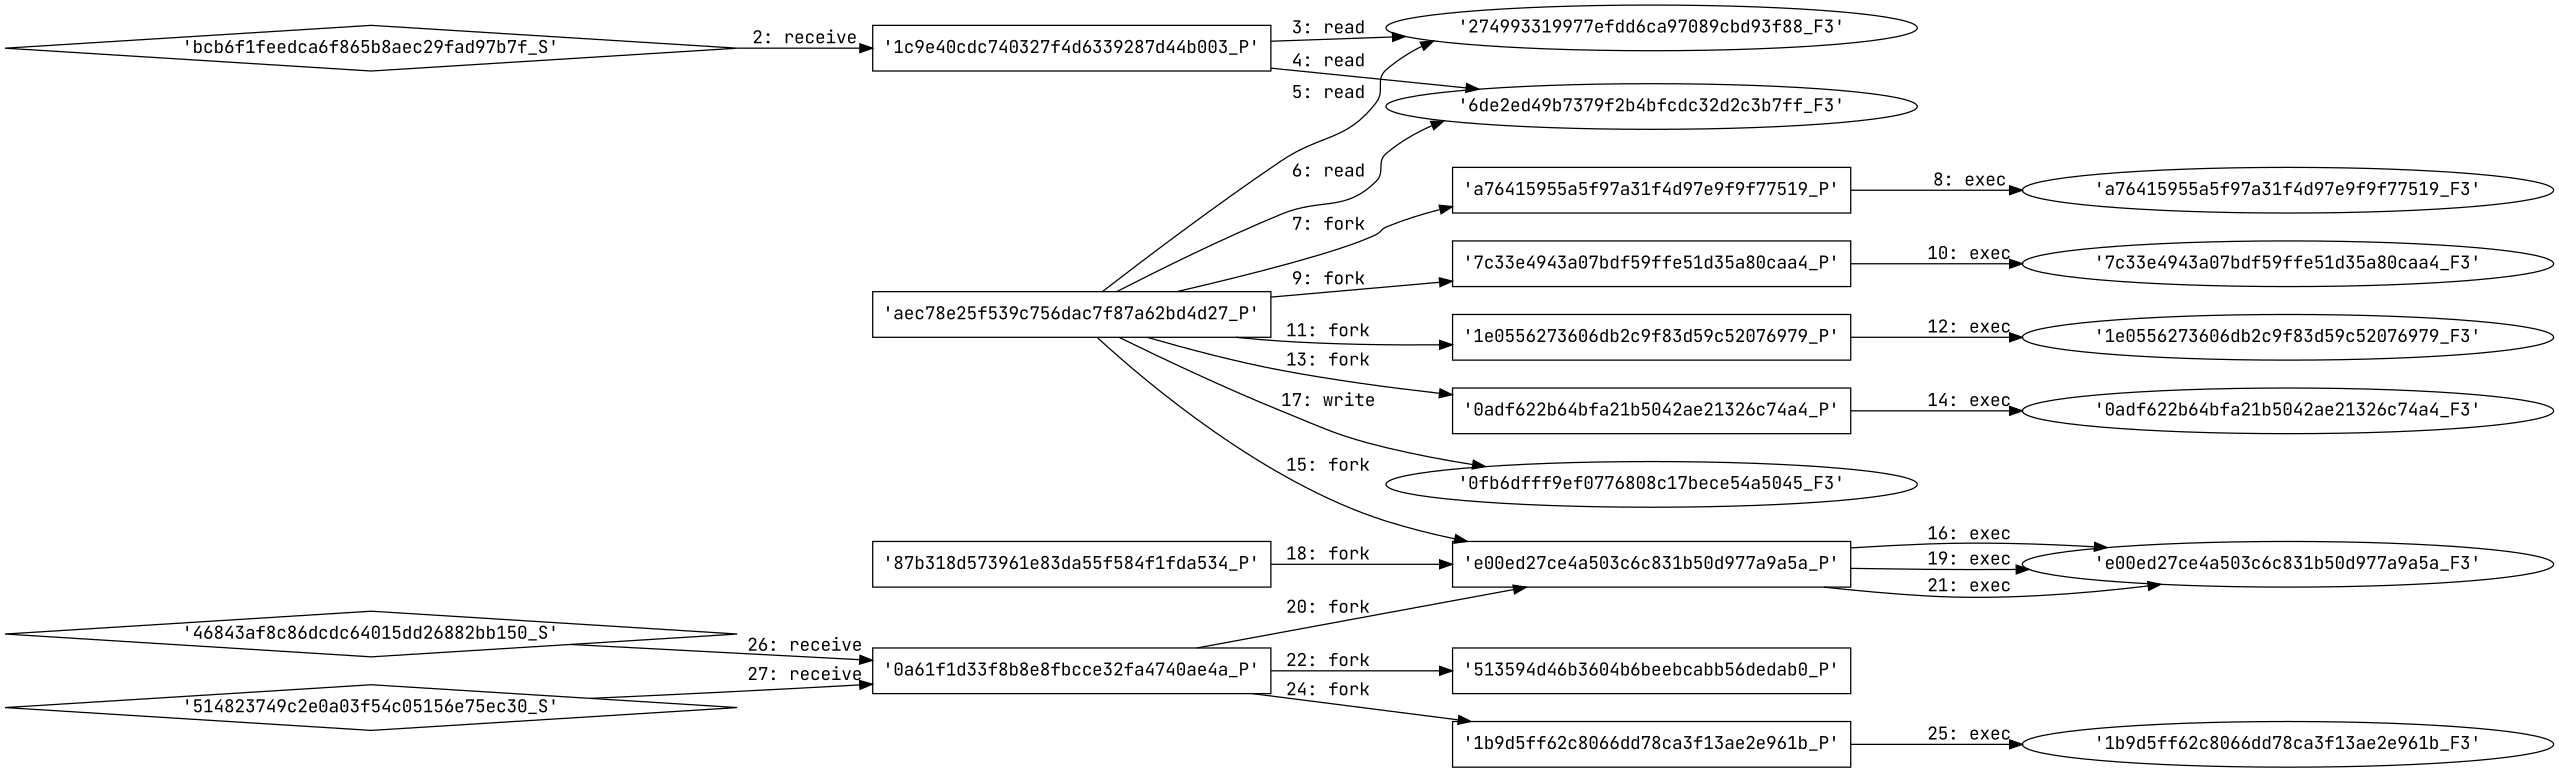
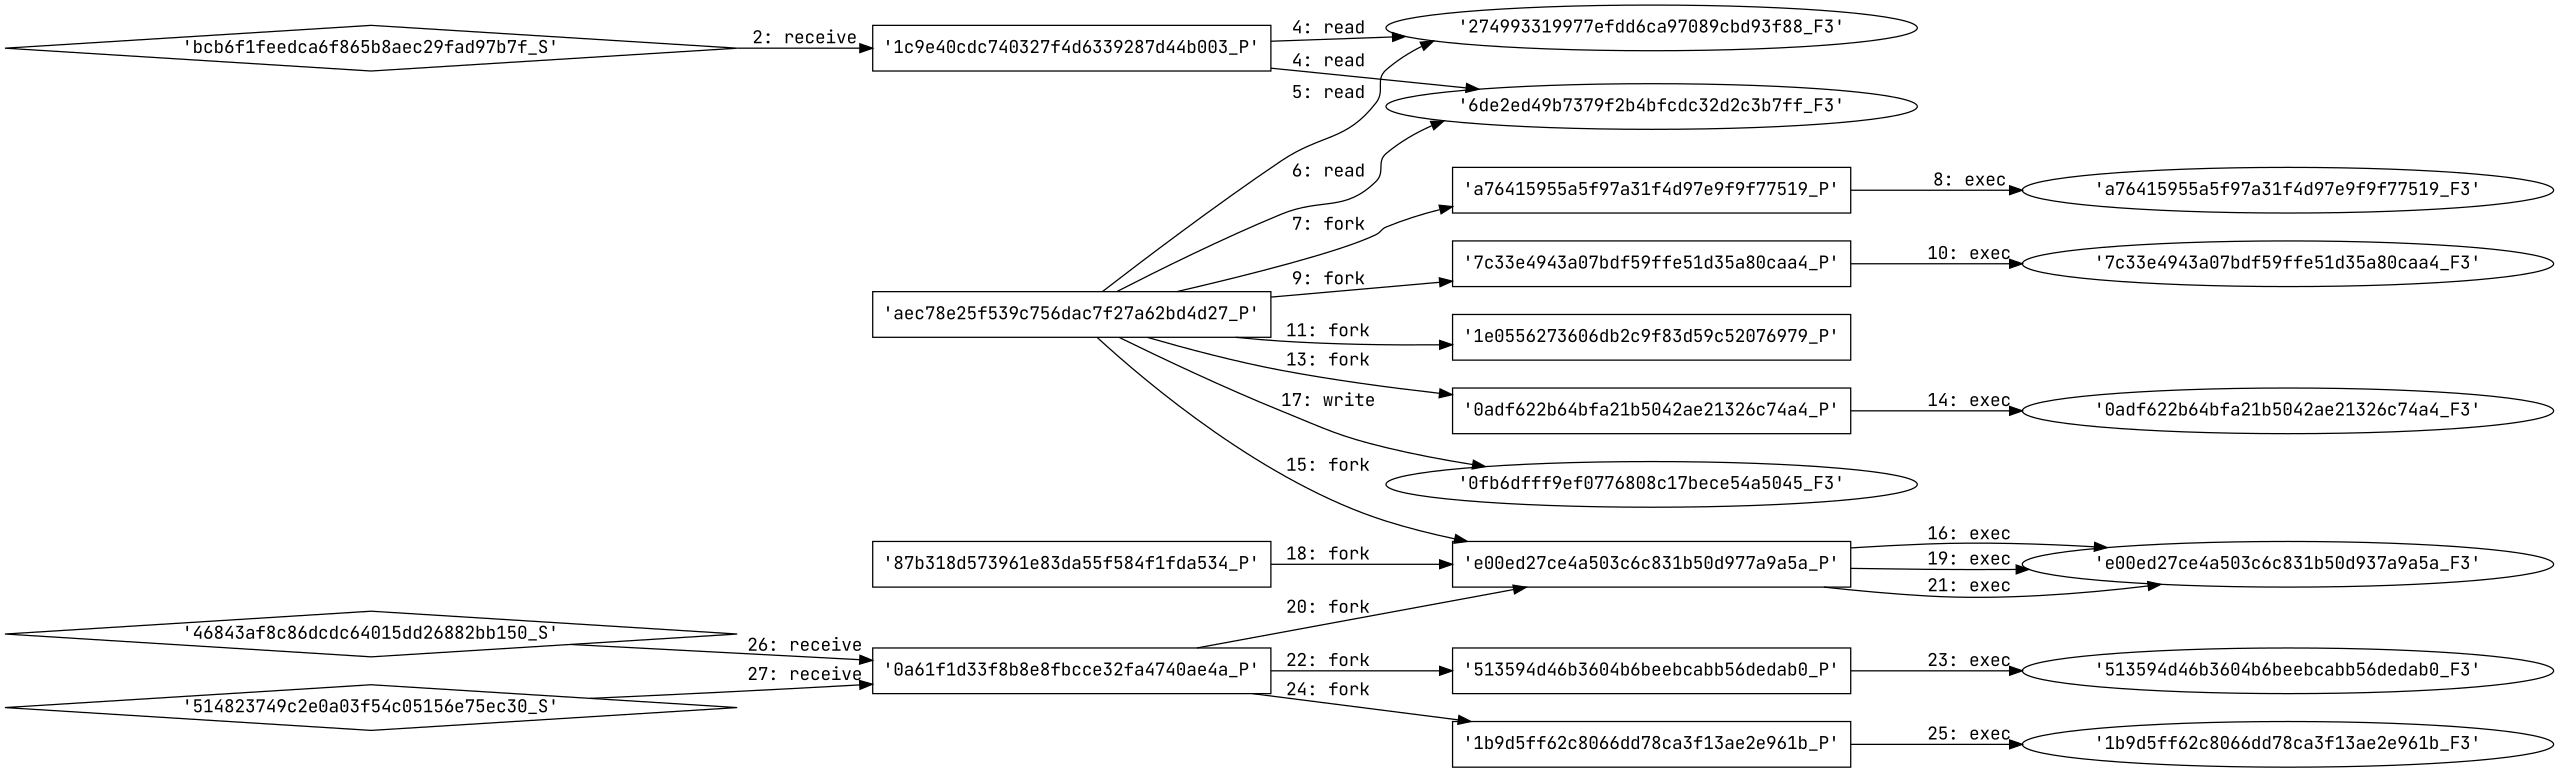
(1329, 29) -> (1329, 29)
(1072, 314) -> (1072, 314)
(2288, 337) -> none
(2288, 564) -> (2288, 564)
none -> (2288, 671)
